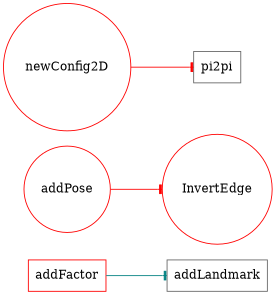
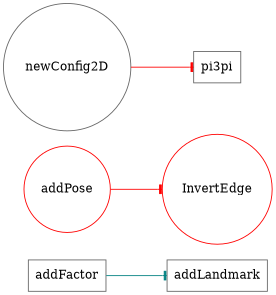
(67, 67) -> (67, 67)
(217, 67) -> (217, 67)
(67, 276) -> (67, 276)
